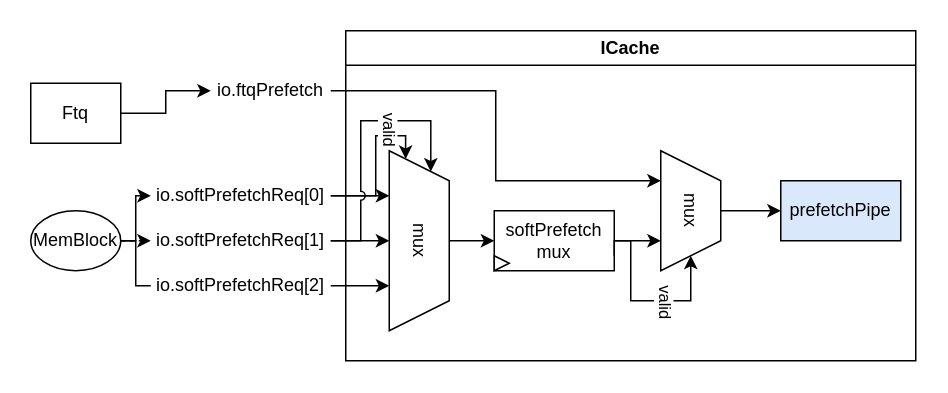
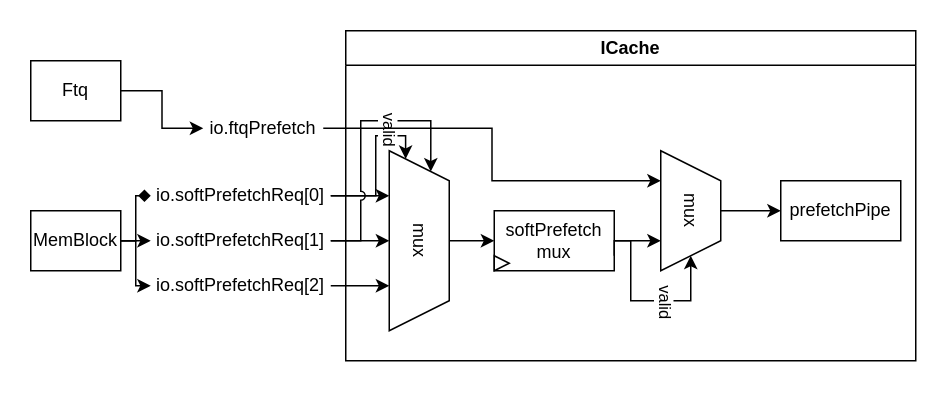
(271, 91) -> (263, 128)
(76, 113) -> (76, 91)
(136, 198) -> (136, 198)
(841, 211) -> (841, 211)
(76, 241) -> (76, 241)
(139, 241) -> (139, 241)
(138, 286) -> (136, 283)
